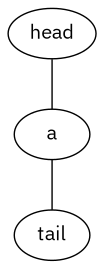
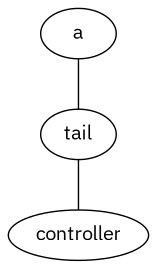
(52, 34) -> none
none -> (78, 235)
